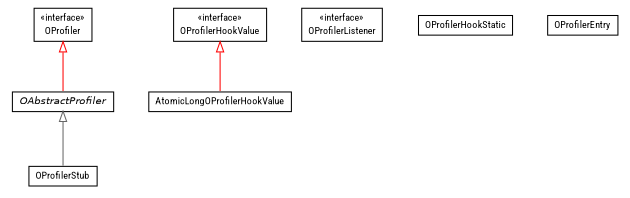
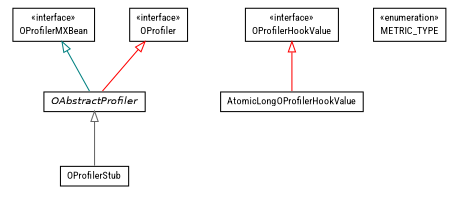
none -> (53, 25)
(342, 25) -> none
none -> (410, 25)
(465, 25) -> none
(583, 25) -> none
